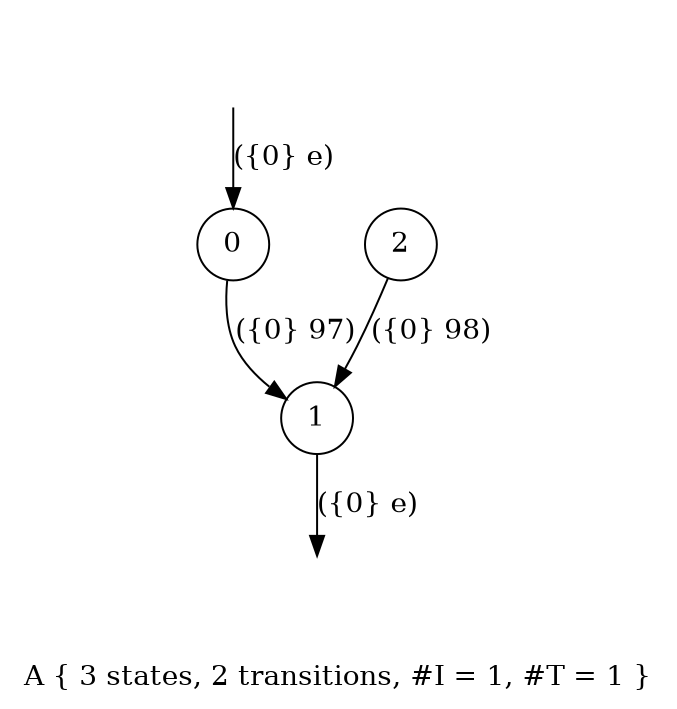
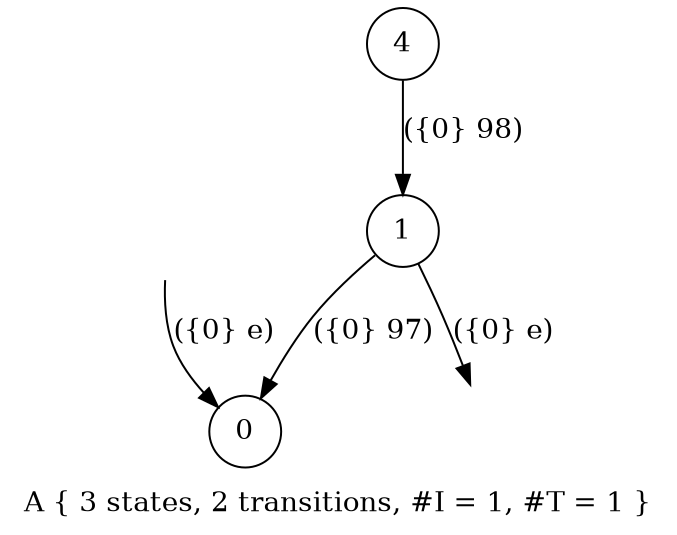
(401, 244) -> (403, 44)
(233, 340) -> (316, 312)
